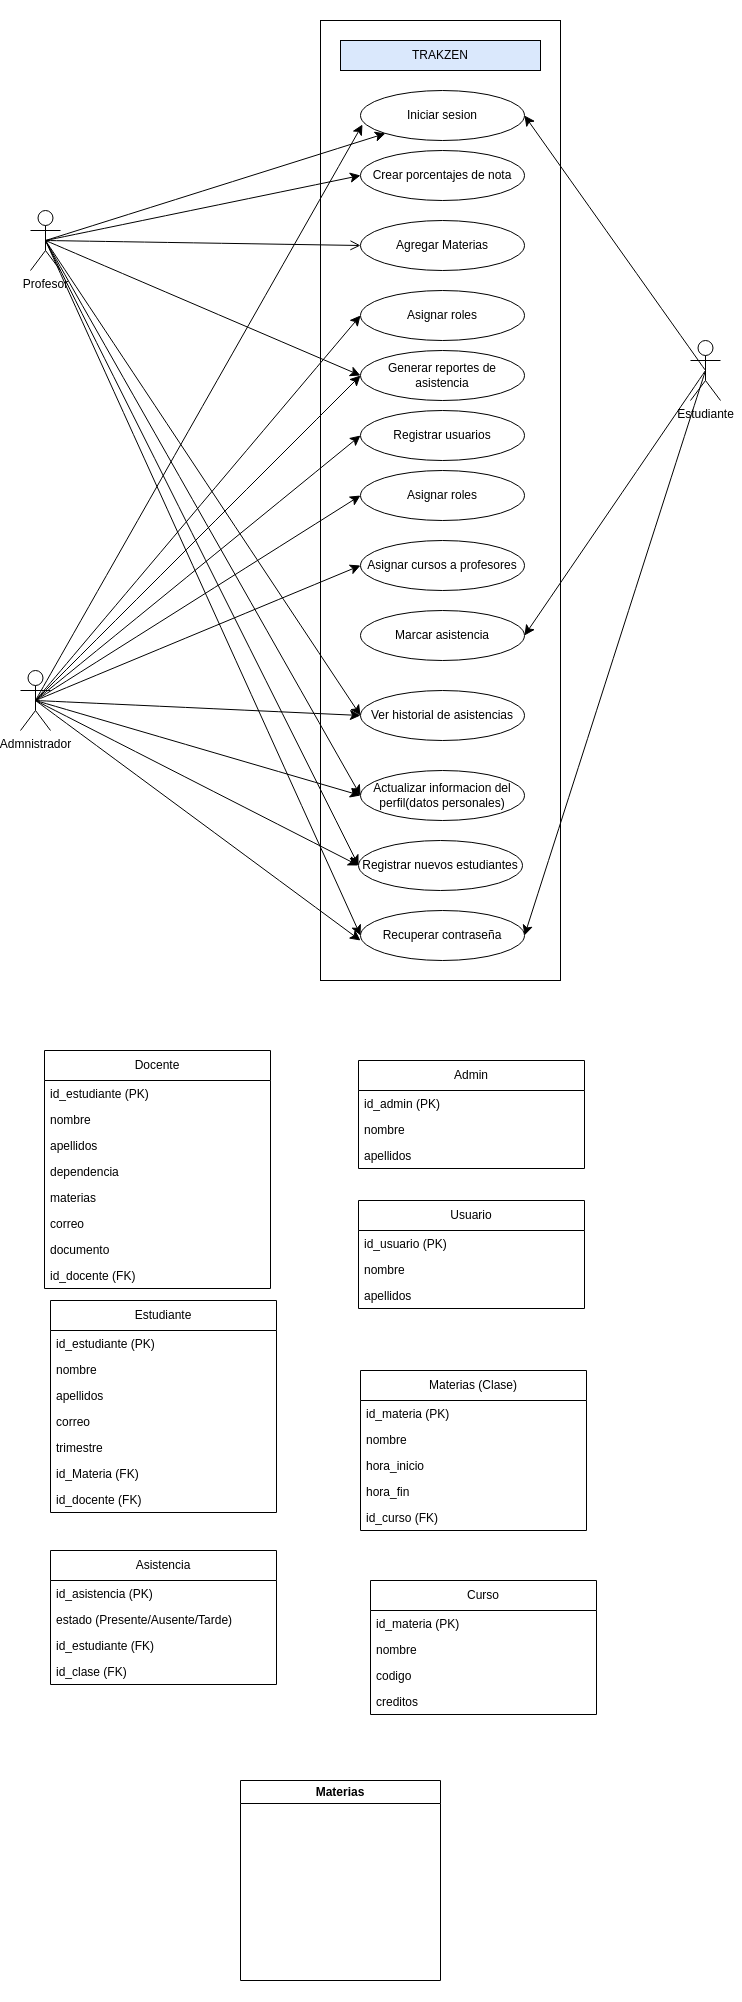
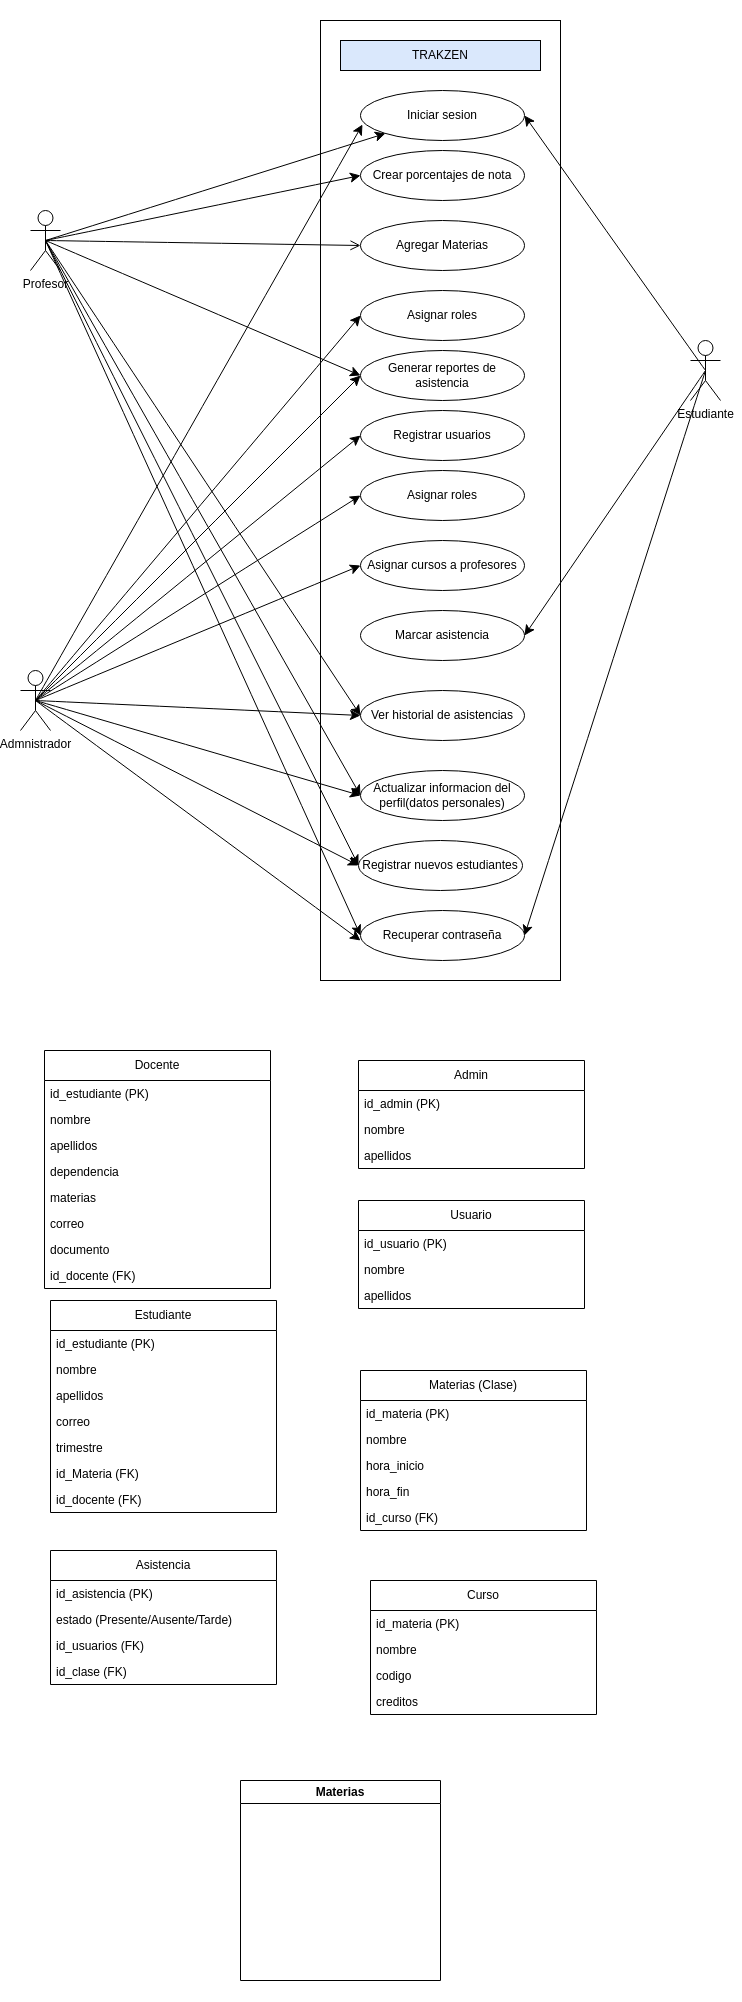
(112, 1647) -> (106, 1647)
